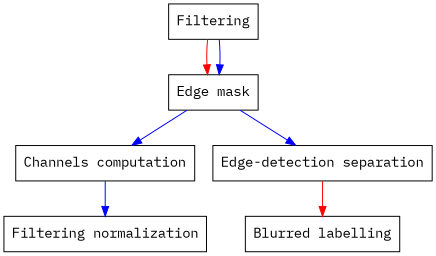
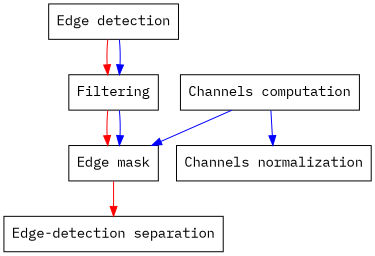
none -> (114, 22)
(164, 125) -> (196, 126)
(264, 125) -> (114, 194)
(105, 234) -> (274, 163)
(323, 234) -> none
